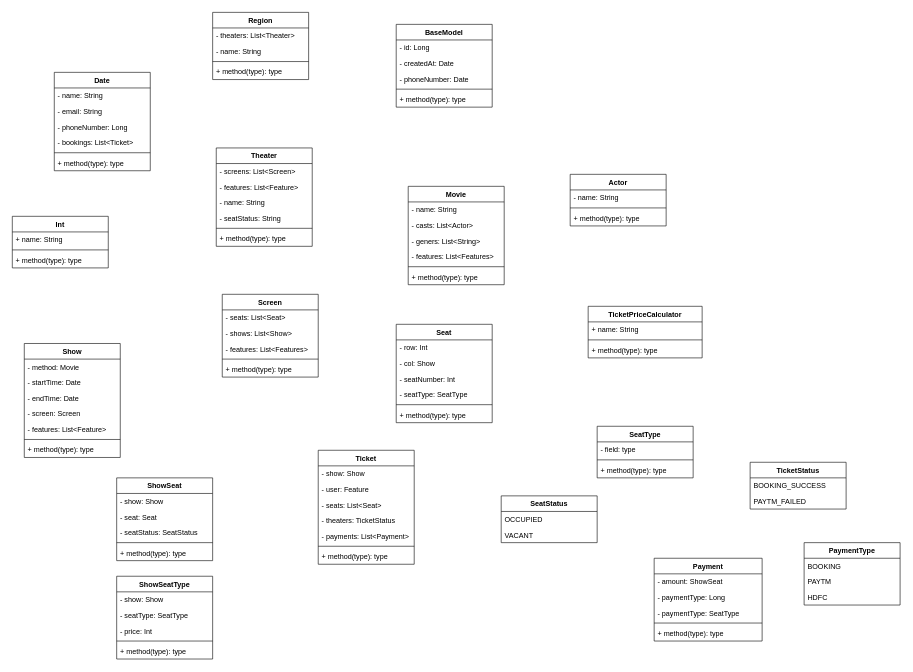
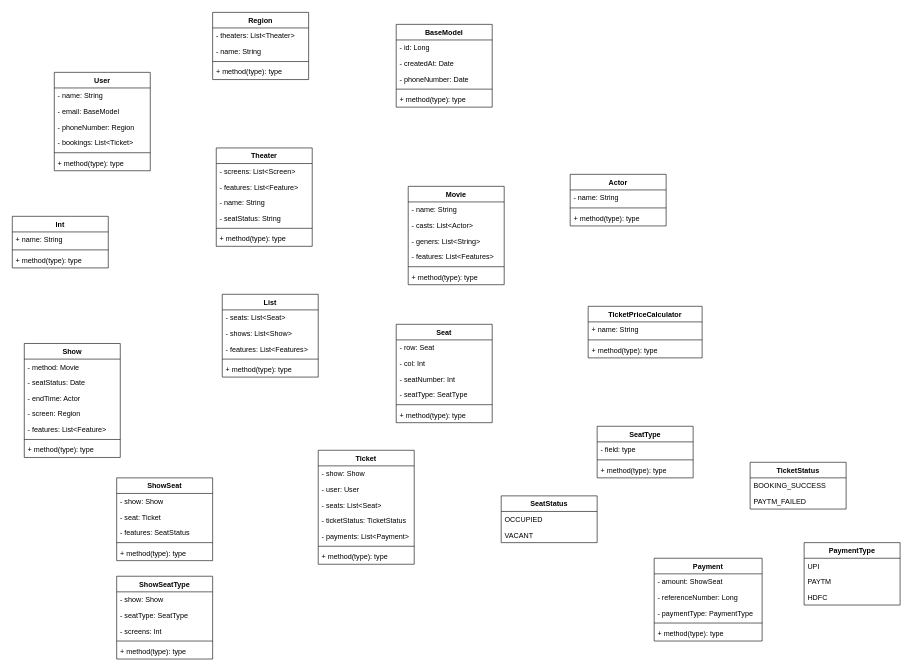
(102, 80) -> (102, 80)
(82, 112) -> (88, 112)
(93, 127) -> (96, 127)
(270, 302) -> (270, 302)
(417, 348) -> (419, 348)
(418, 364) -> (416, 364)
(58, 383) -> (61, 383)
(54, 398) -> (56, 398)
(57, 414) -> (56, 414)
(349, 490) -> (343, 490)
(141, 517) -> (144, 517)
(366, 521) -> (373, 521)
(166, 533) -> (162, 533)
(822, 566) -> (814, 566)
(693, 598) -> (701, 598)
(701, 613) -> (707, 613)
(140, 631) -> (145, 631)
